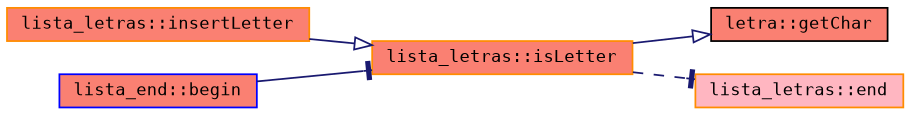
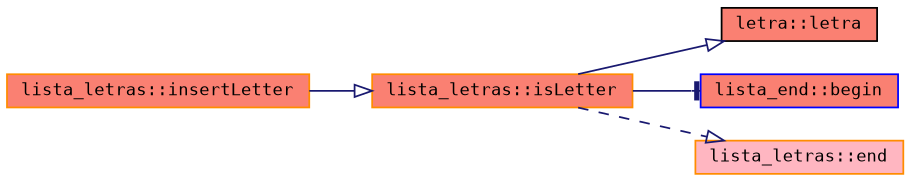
(799, 24) -> (799, 24)
(659, 75) -> (642, 122)
(310, 76) -> (662, 91)
